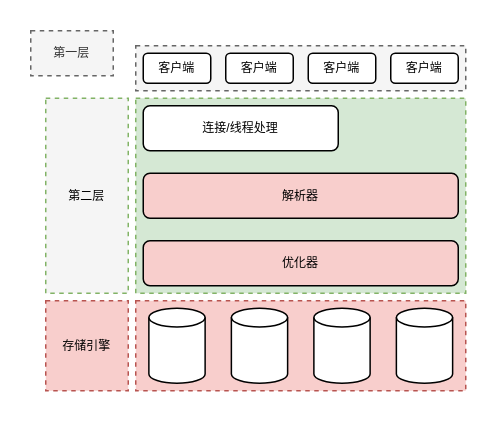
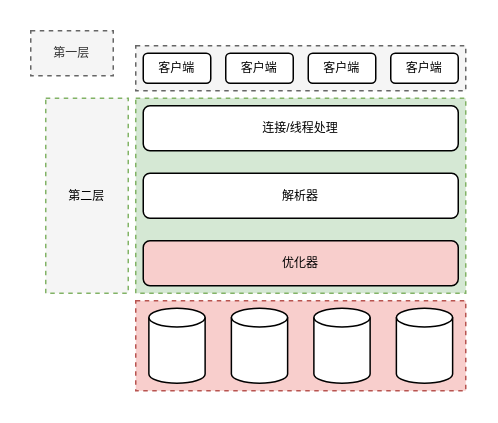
(241, 128) -> (301, 128)
(301, 196) -> (301, 196)
(87, 346) -> none
